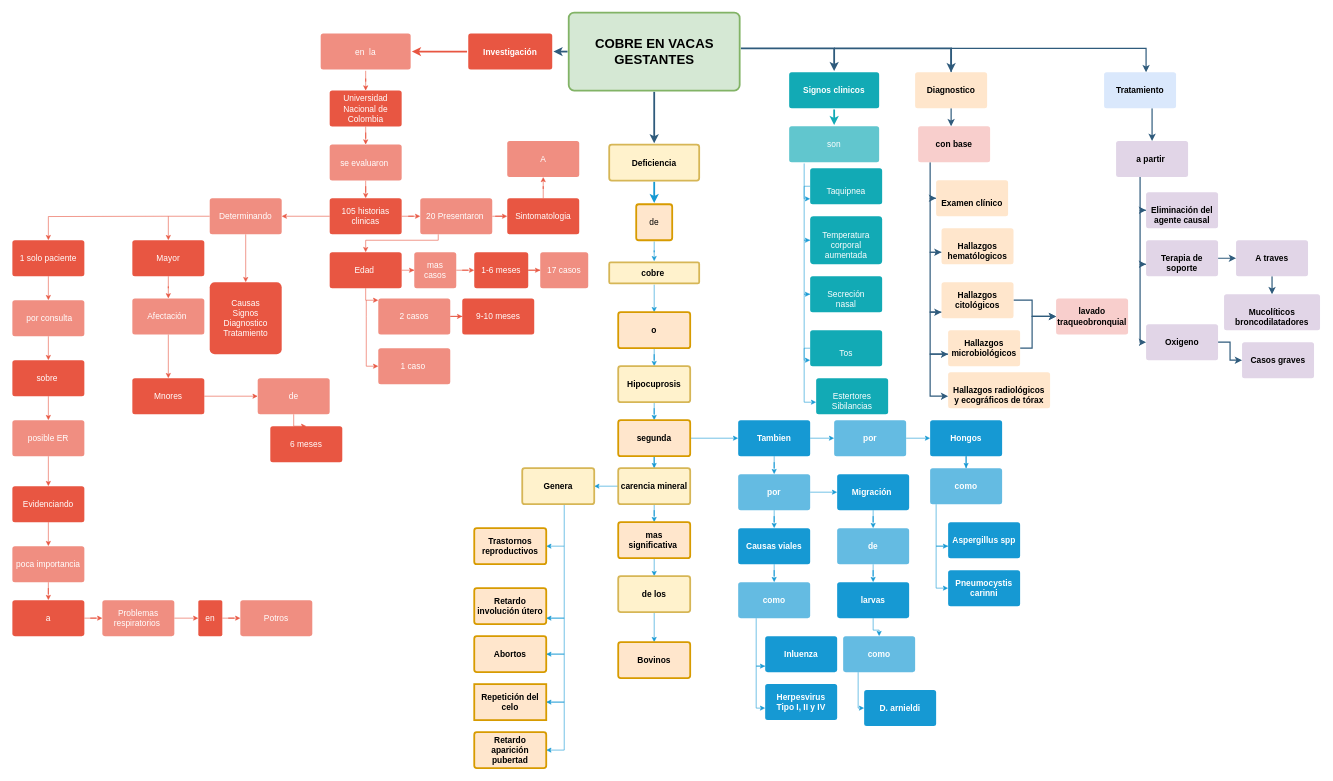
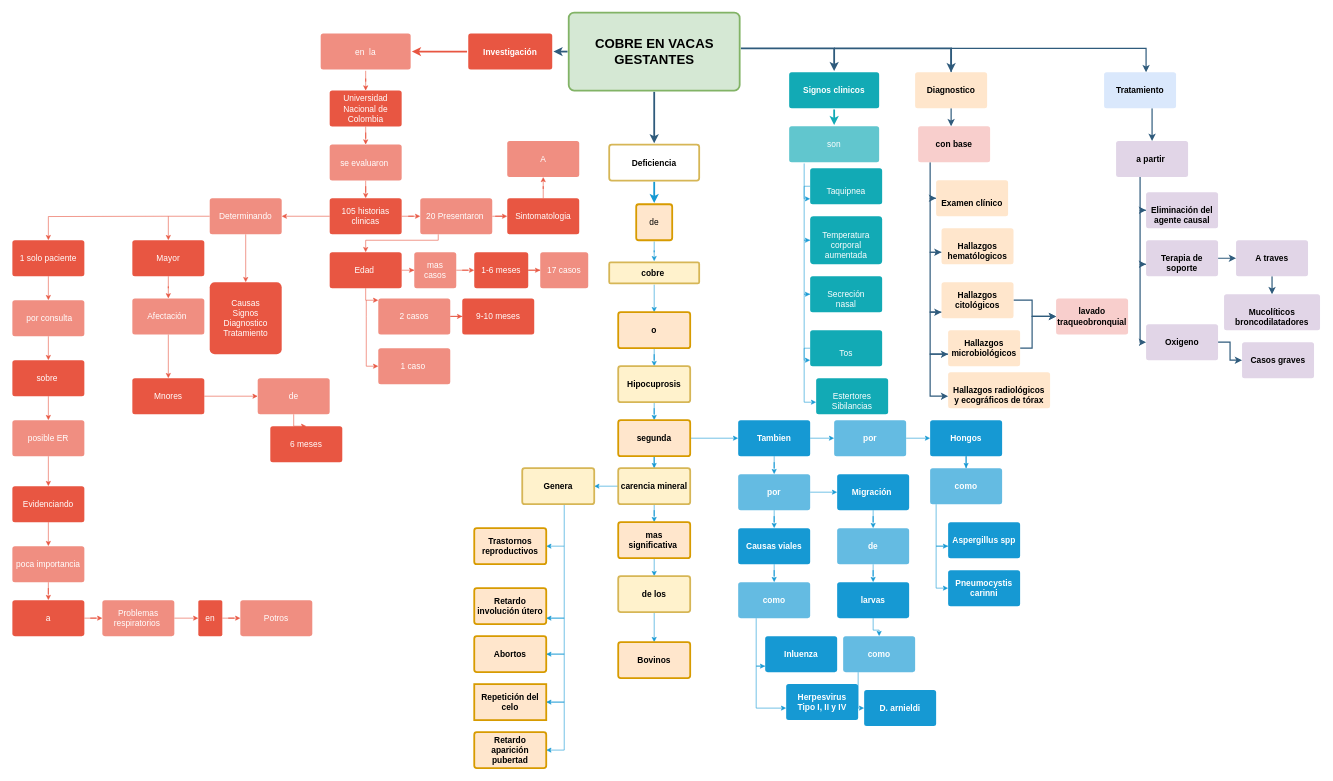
(654, 163) -> (654, 163)
(801, 702) -> (822, 702)
